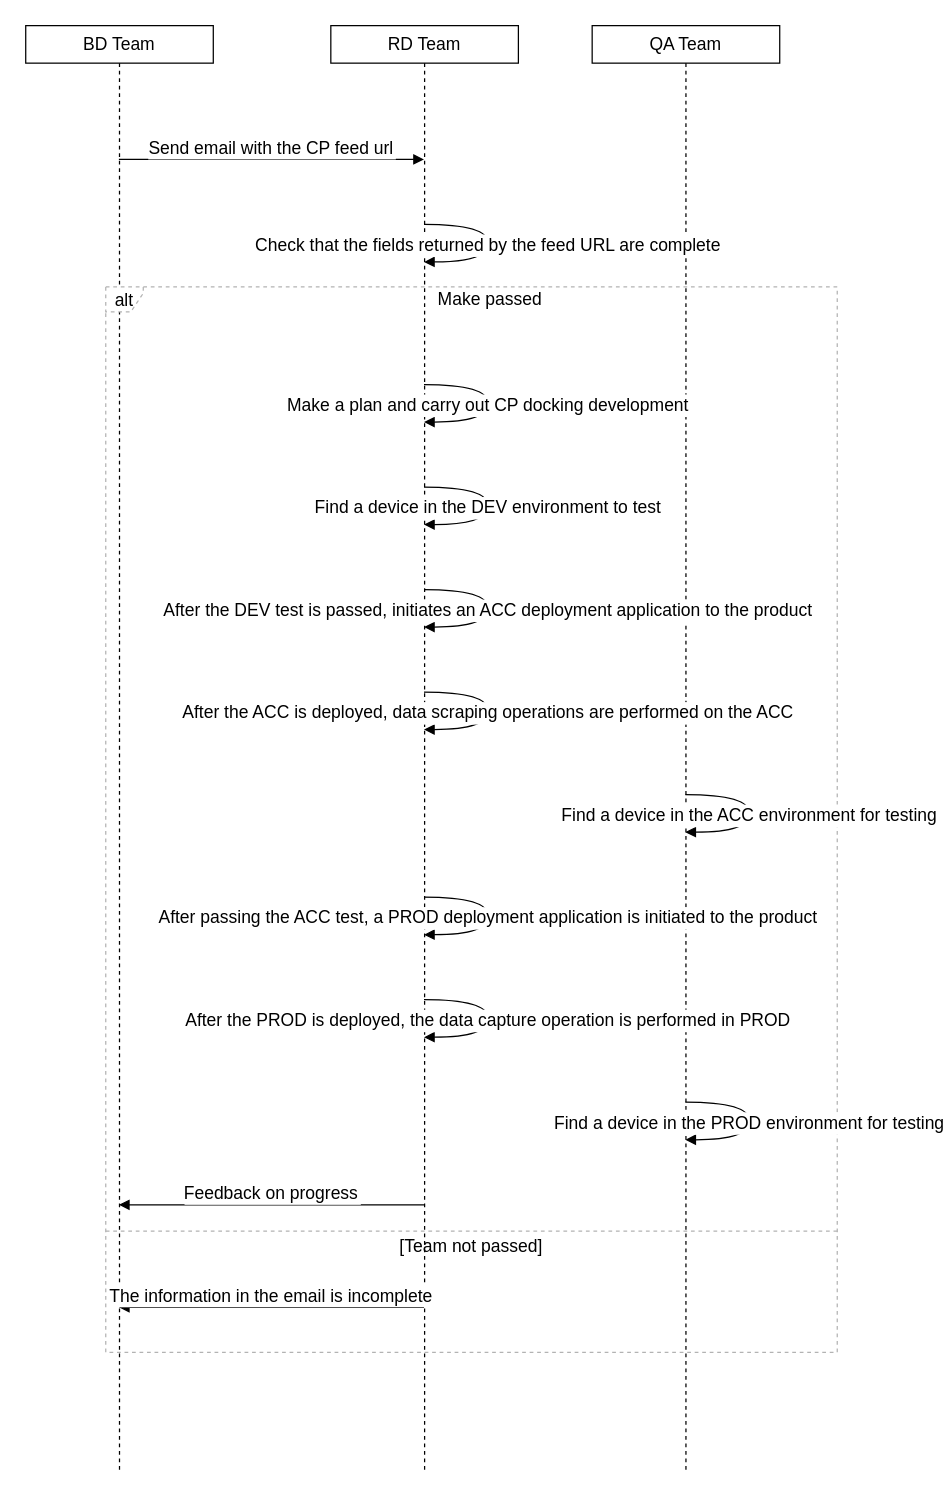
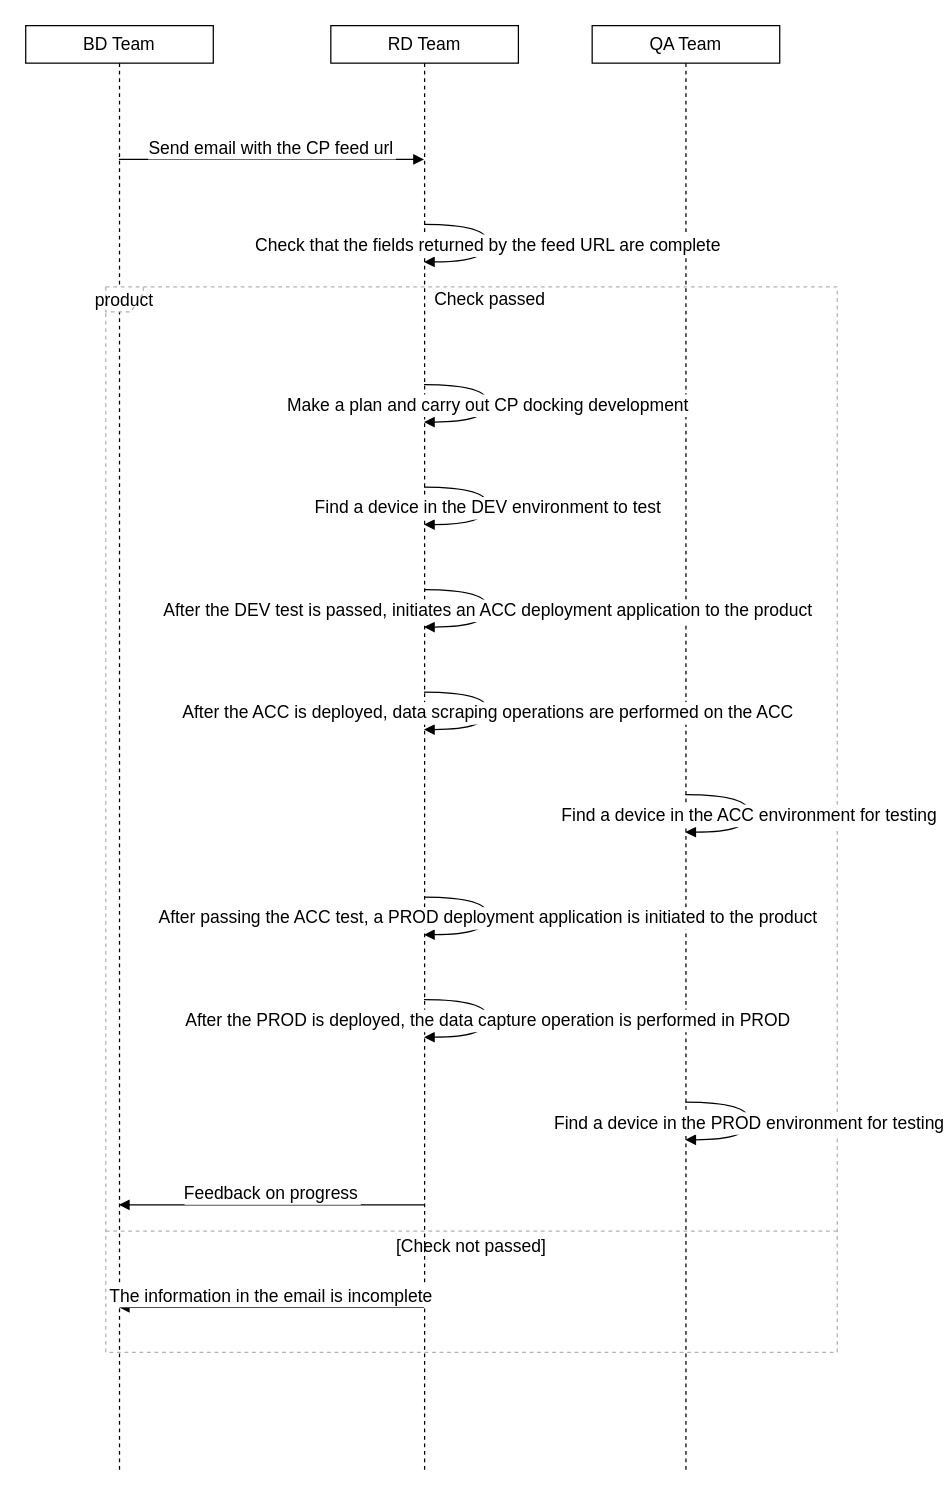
(490, 299) -> (490, 299)
(124, 300) -> (124, 300)
(471, 1246) -> (471, 1246)
